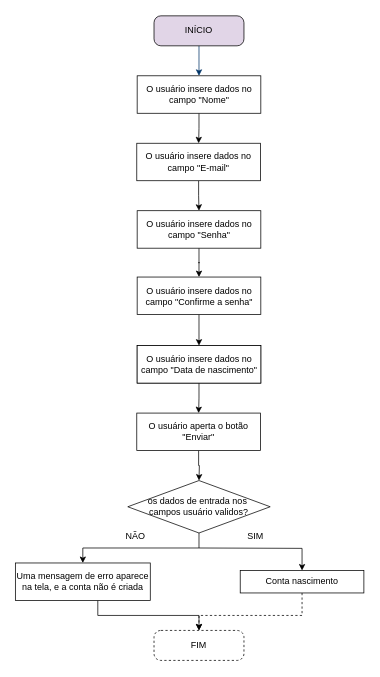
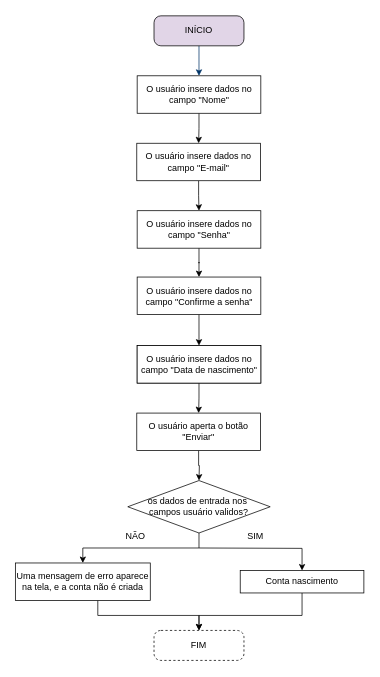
(262, 615) -> (262, 615)
